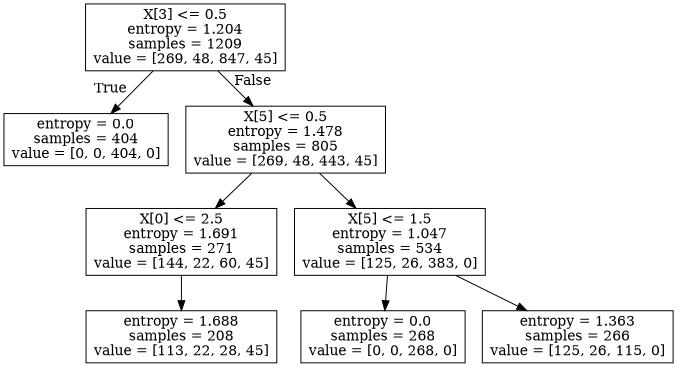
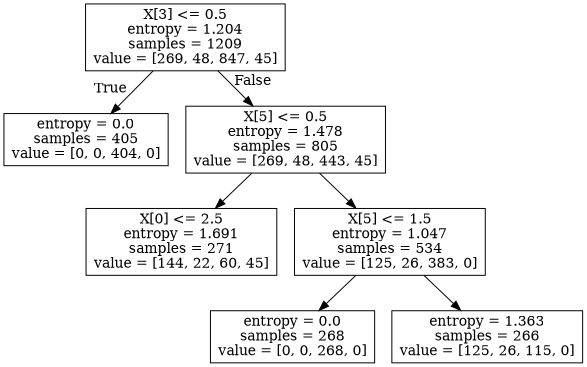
(86, 140) -> (86, 140)
(181, 337) -> none
